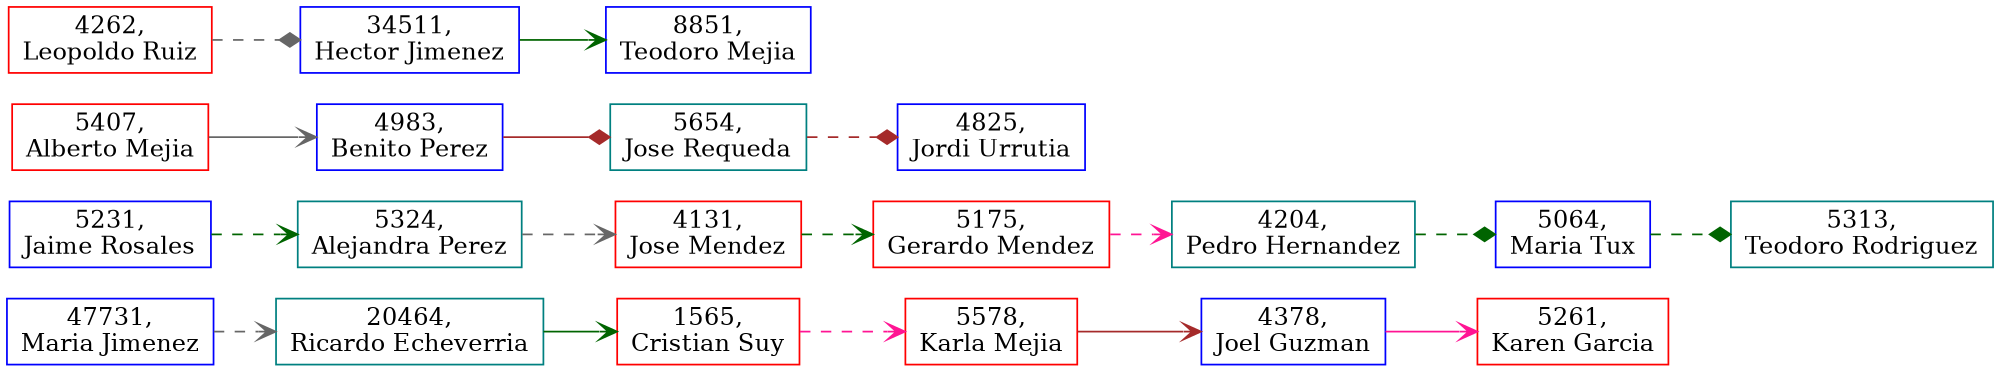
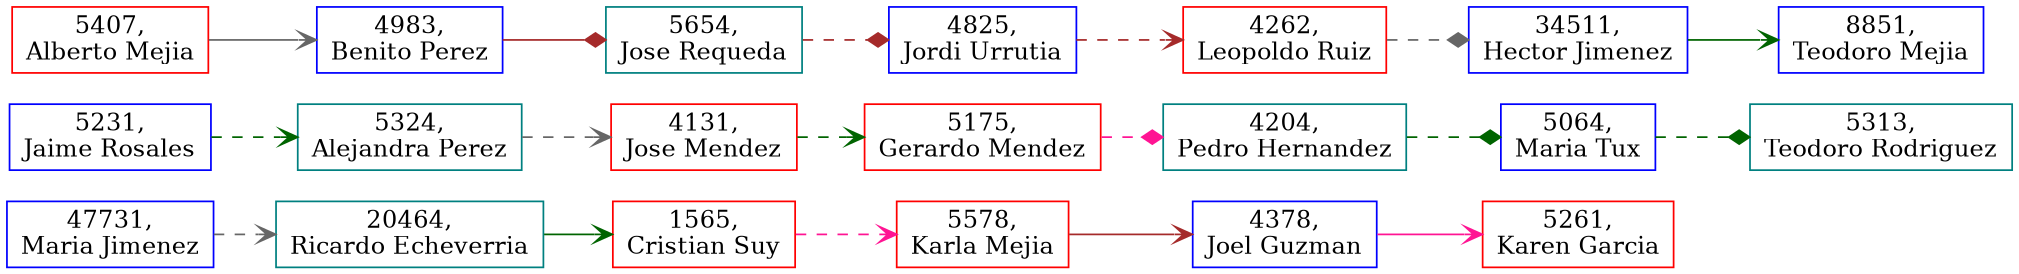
none -> (1121, 40)
(1132, 234) -> (1122, 137)
